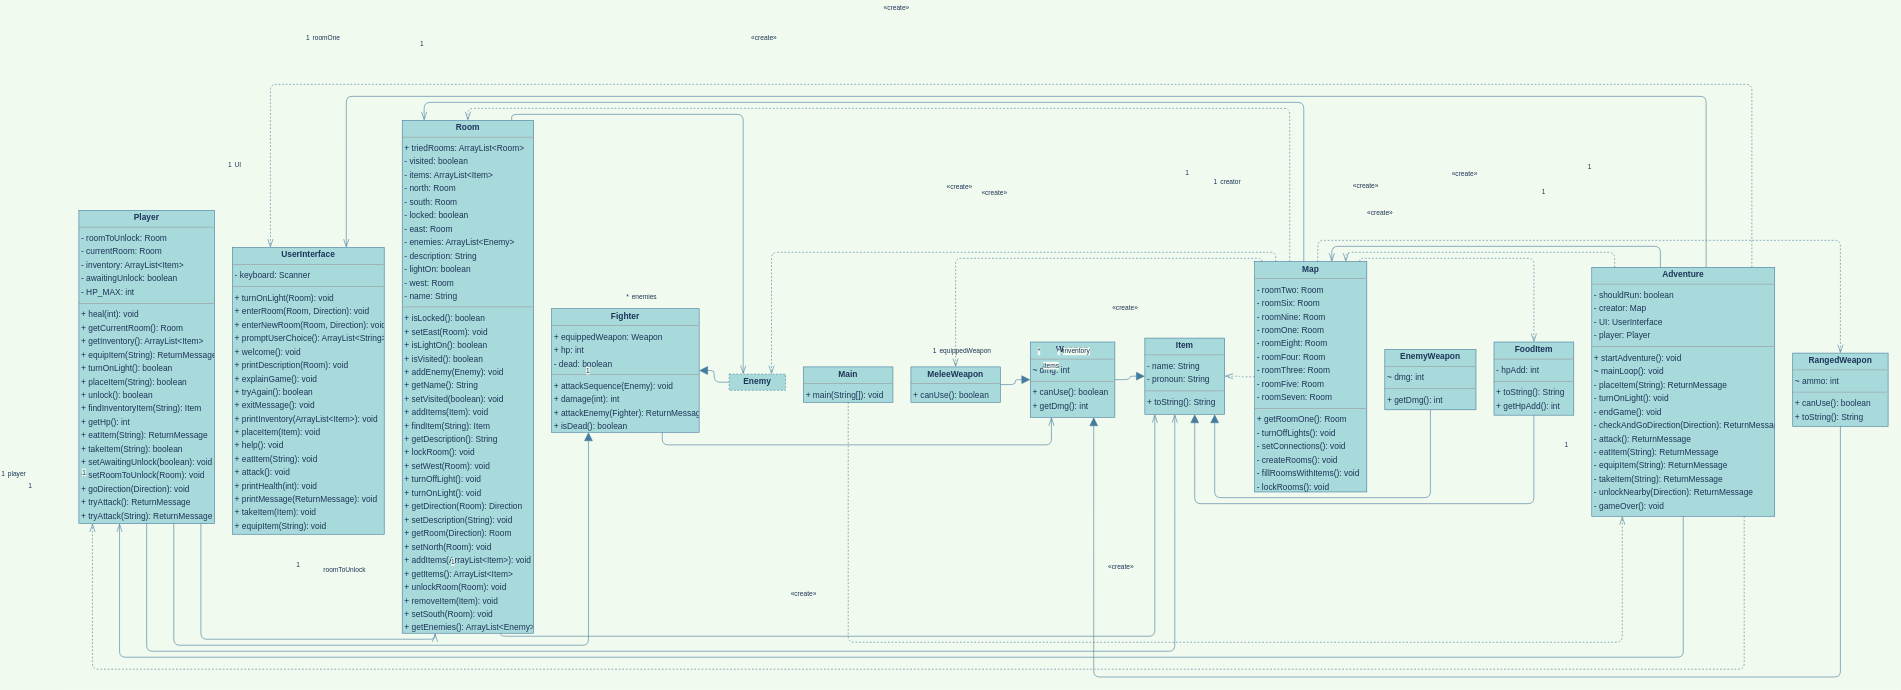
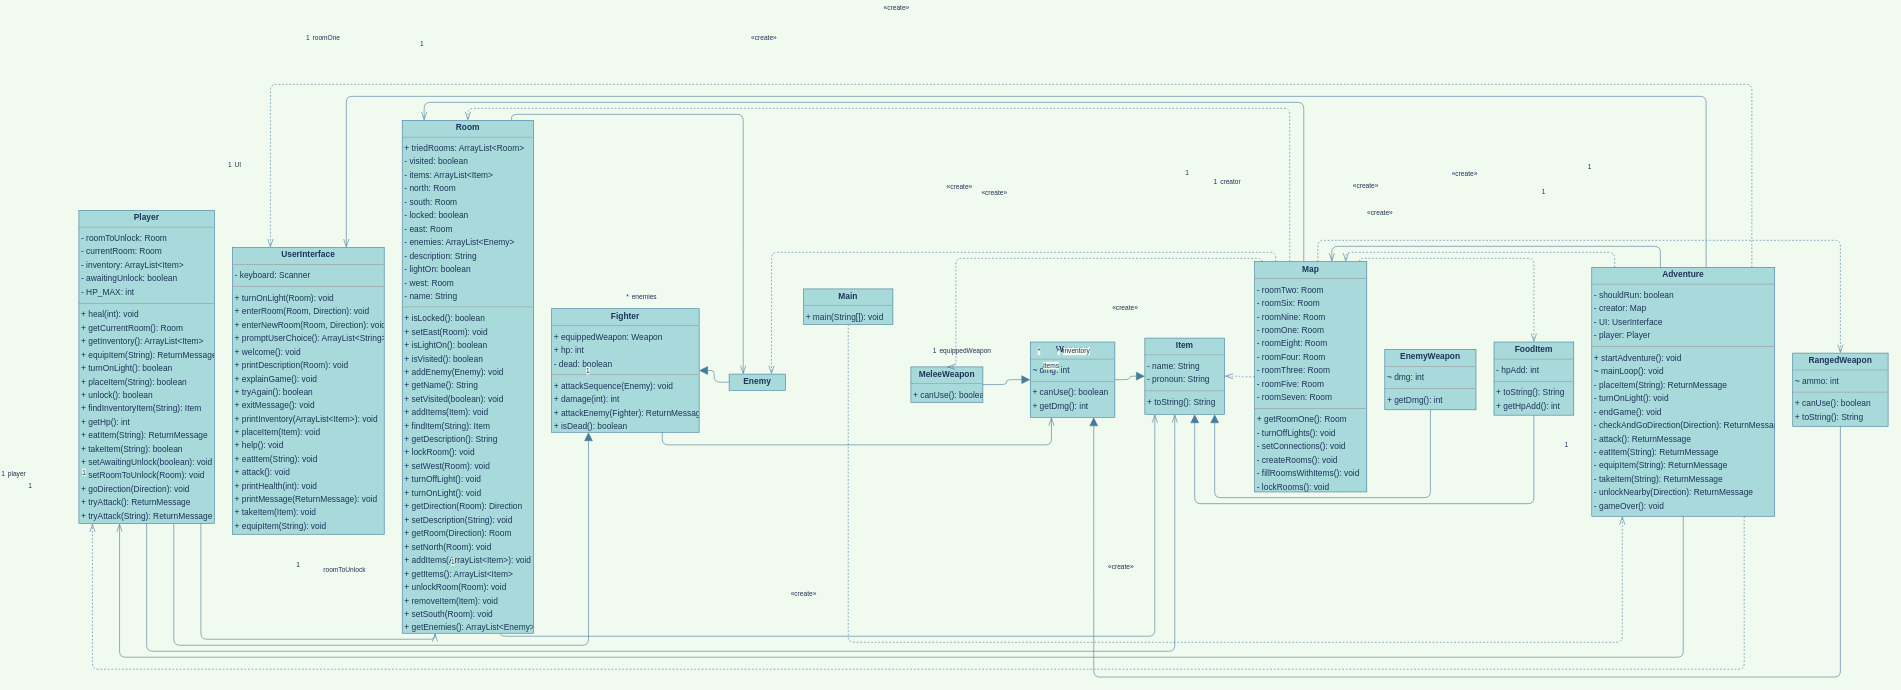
(758, 382) -> (758, 382)
(848, 385) -> (848, 307)
(956, 385) -> (947, 385)
